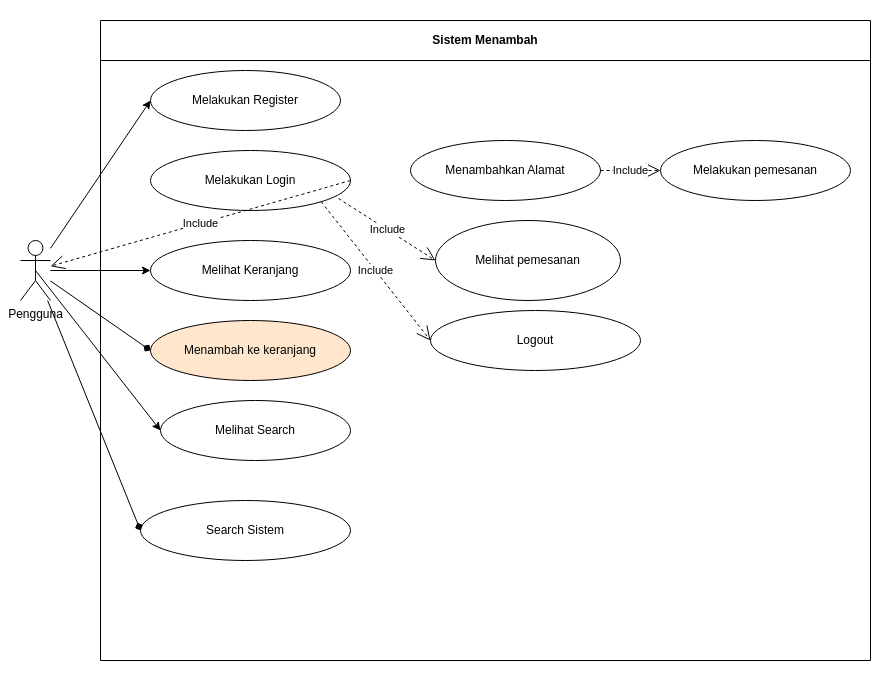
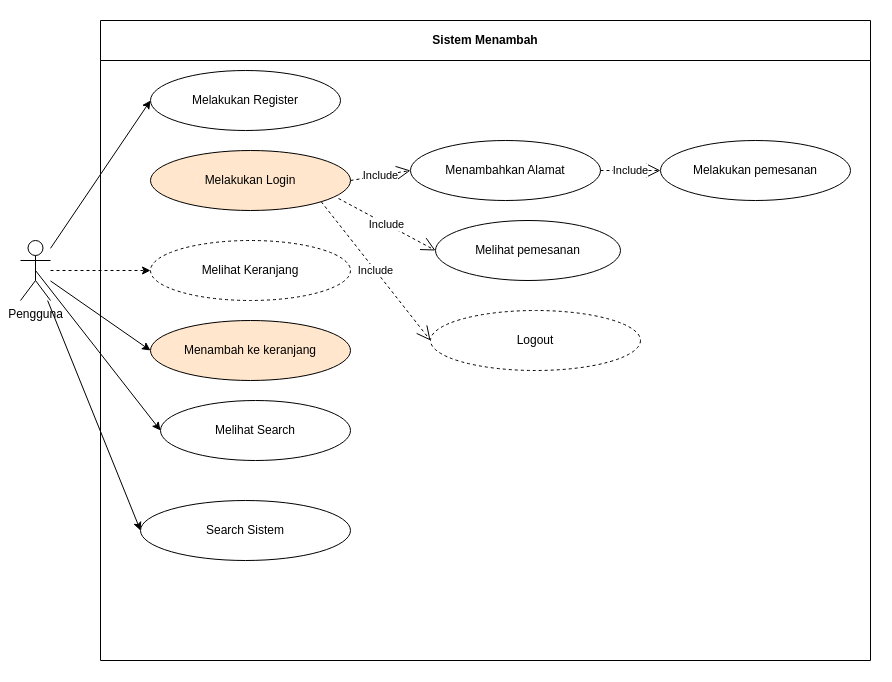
(251, 181) -> (251, 181)
(202, 223) -> (379, 176)
(528, 261) -> (528, 251)
(97, 271) -> (97, 271)
(251, 271) -> (251, 271)
(536, 341) -> (536, 341)
(143, 346) -> (144, 346)
(137, 522) -> (137, 523)
